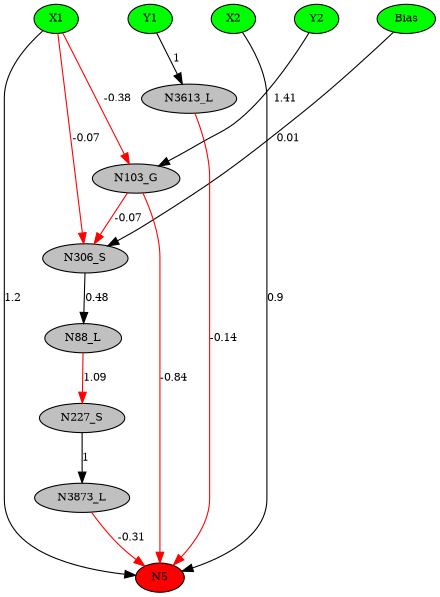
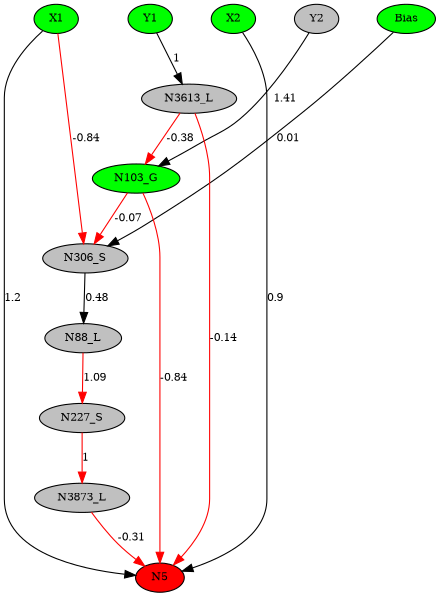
(317, 19) -> (317, 19)
(93, 93) -> (166, 134)
(86, 139) -> (86, 139)
(136, 179) -> (136, 179)
(82, 452) -> (82, 452)
